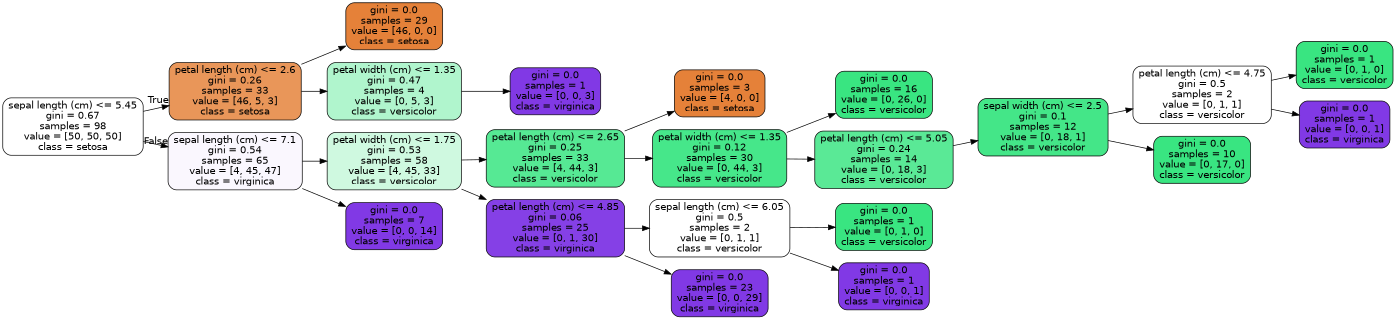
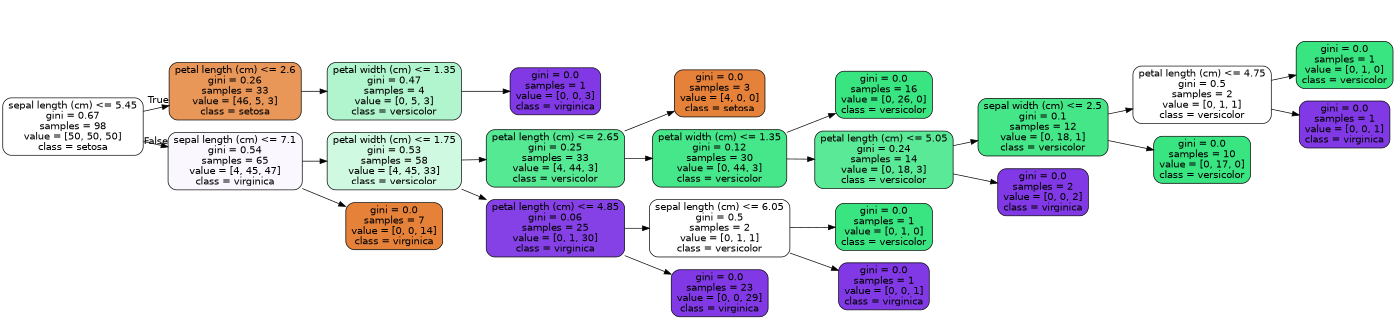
(394, 26) -> none
none -> (1043, 192)
(394, 226) -> (394, 226)
